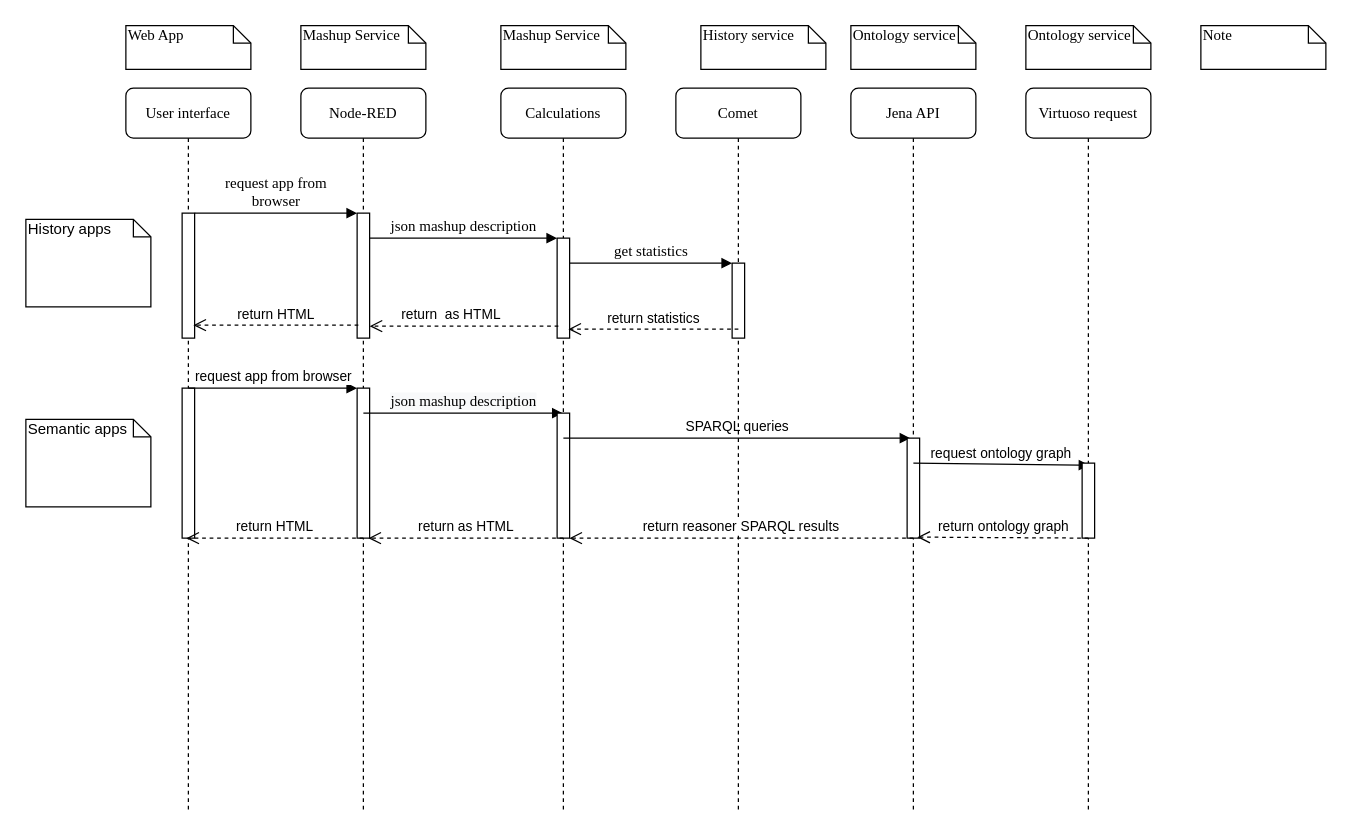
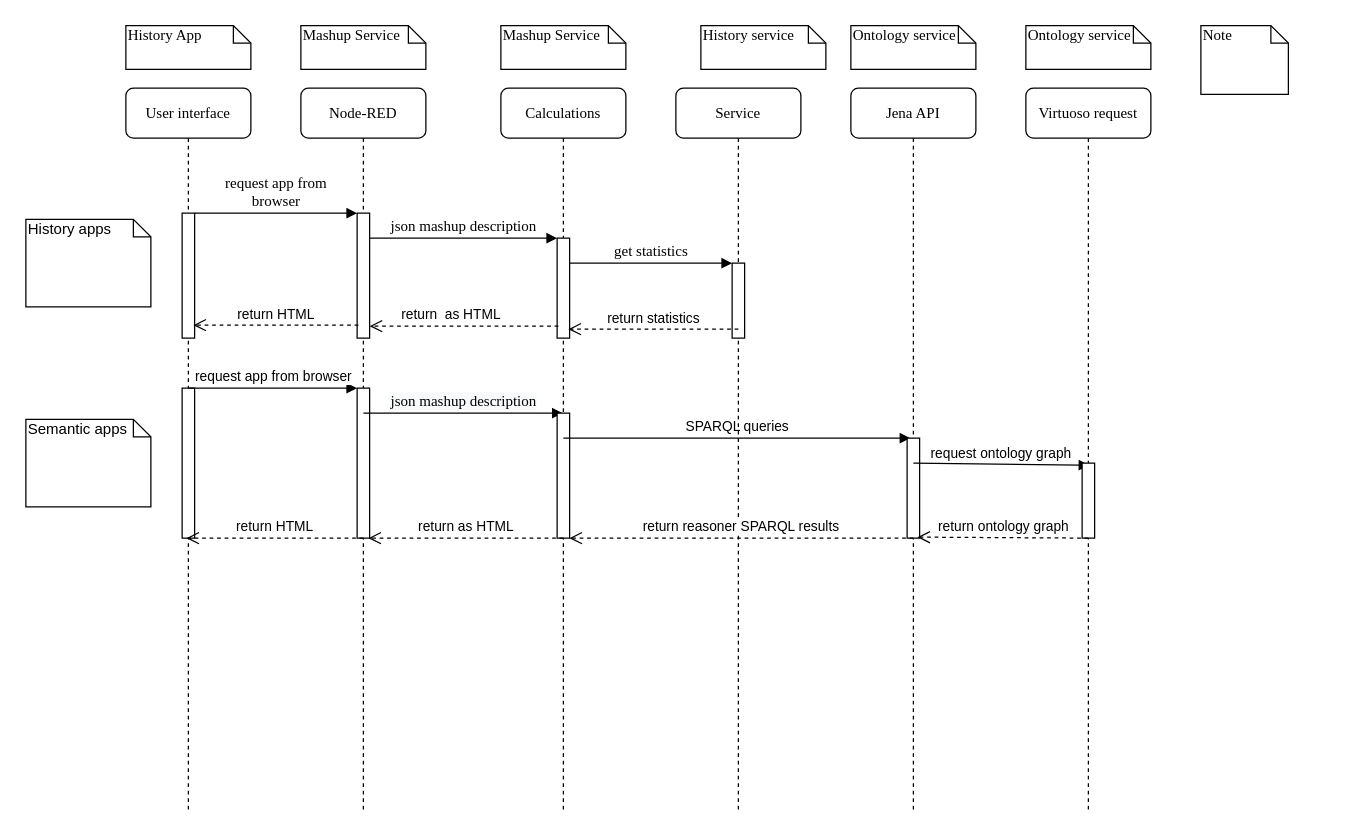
(156, 36) -> (170, 36)
(1263, 48) -> (1244, 60)
(738, 113) -> (738, 113)
